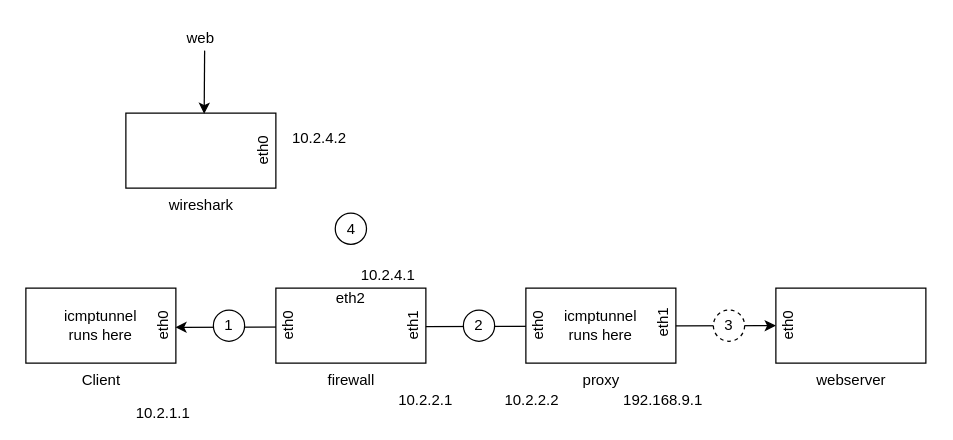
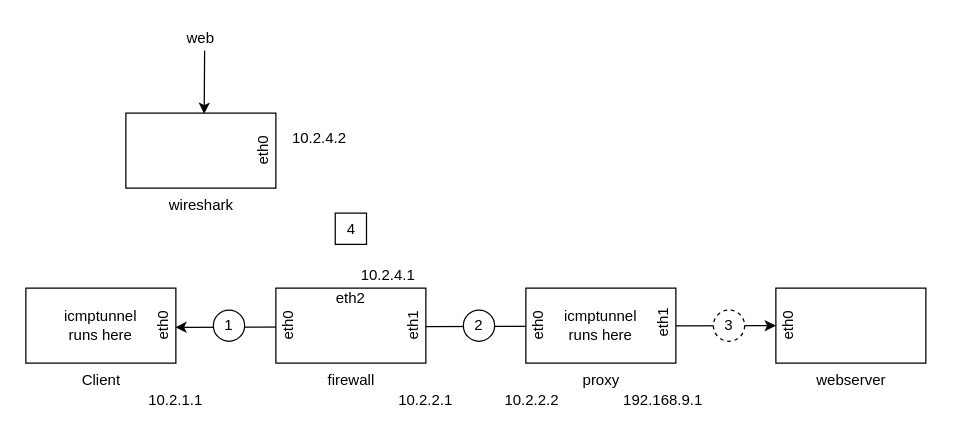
(351, 229) -> (351, 229)
(163, 413) -> (176, 401)
